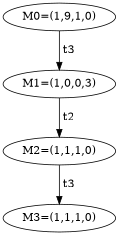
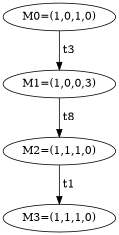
(59, 17) -> (59, 17)
(67, 118) -> (67, 118)
(67, 185) -> (67, 185)
